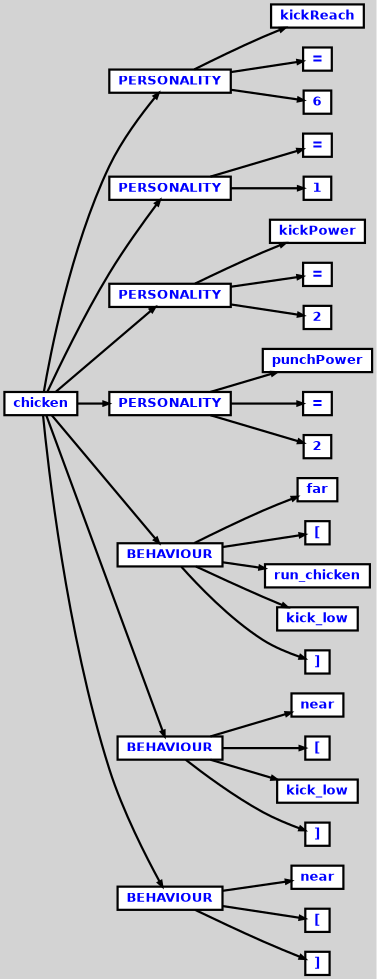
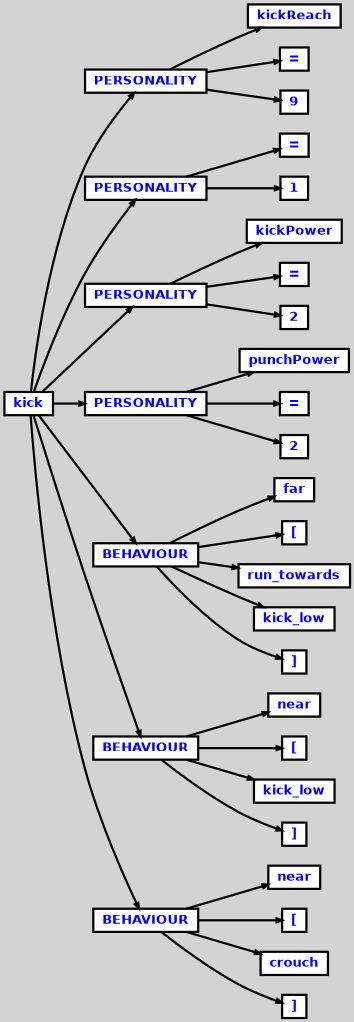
(317, 102) -> (294, 102)
(41, 404) -> (29, 404)
(317, 576) -> (294, 576)
none -> (294, 963)
